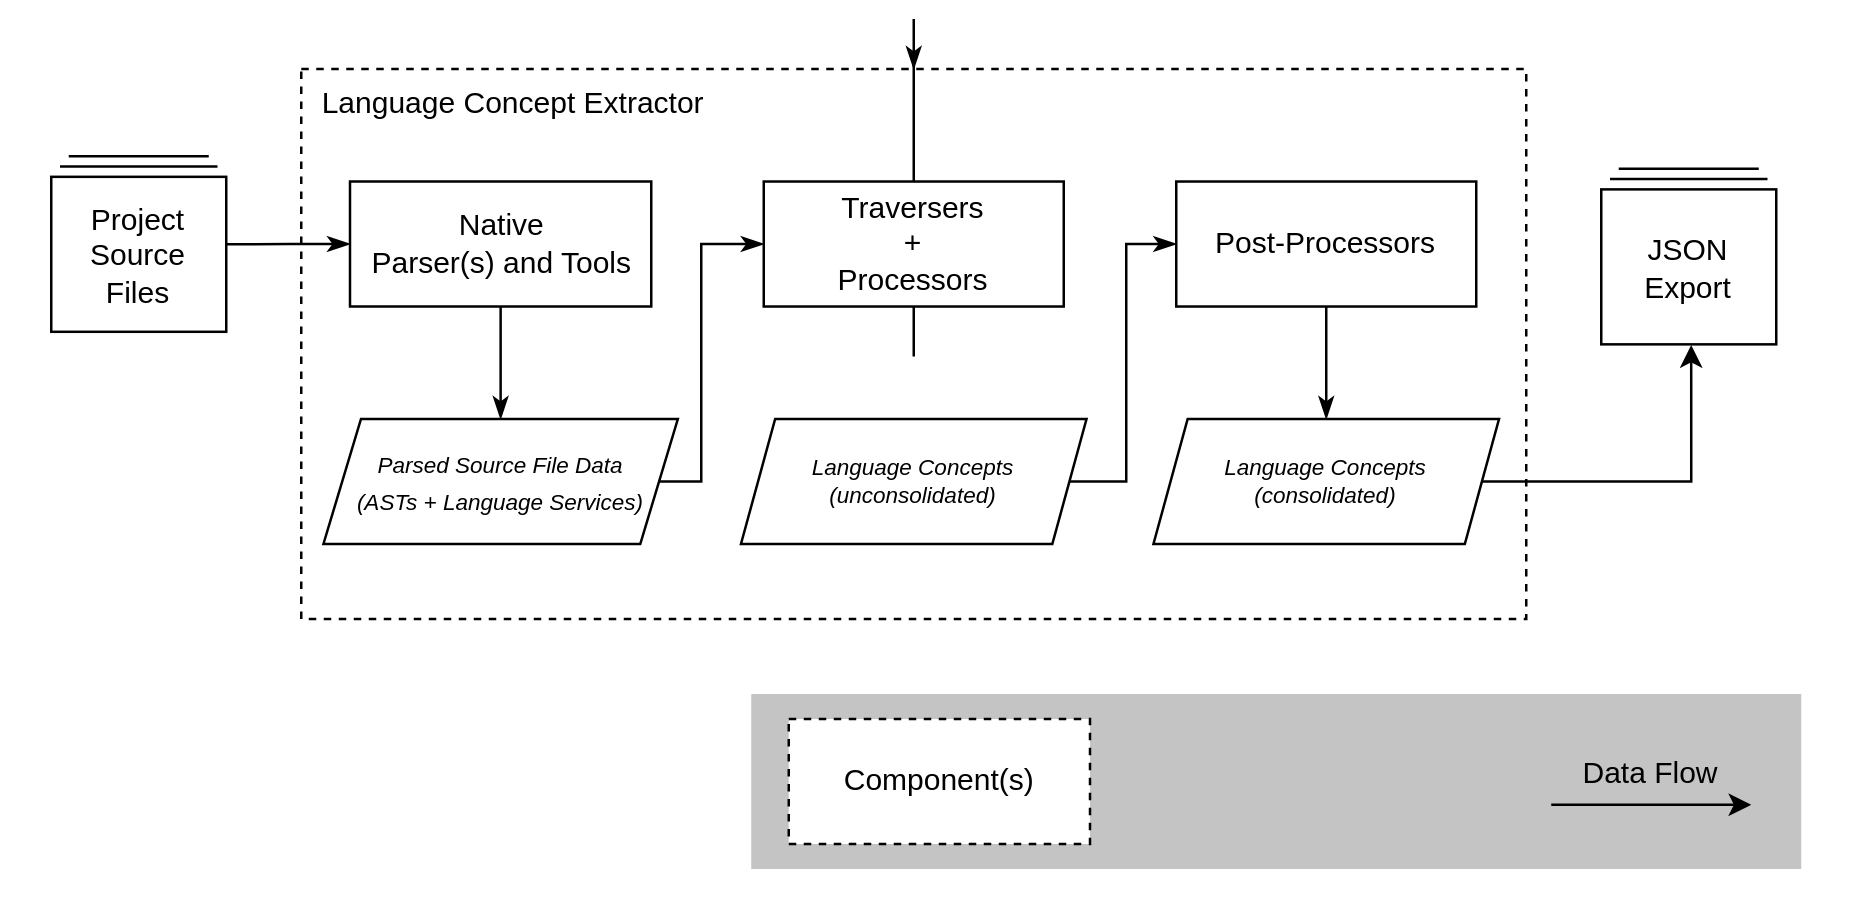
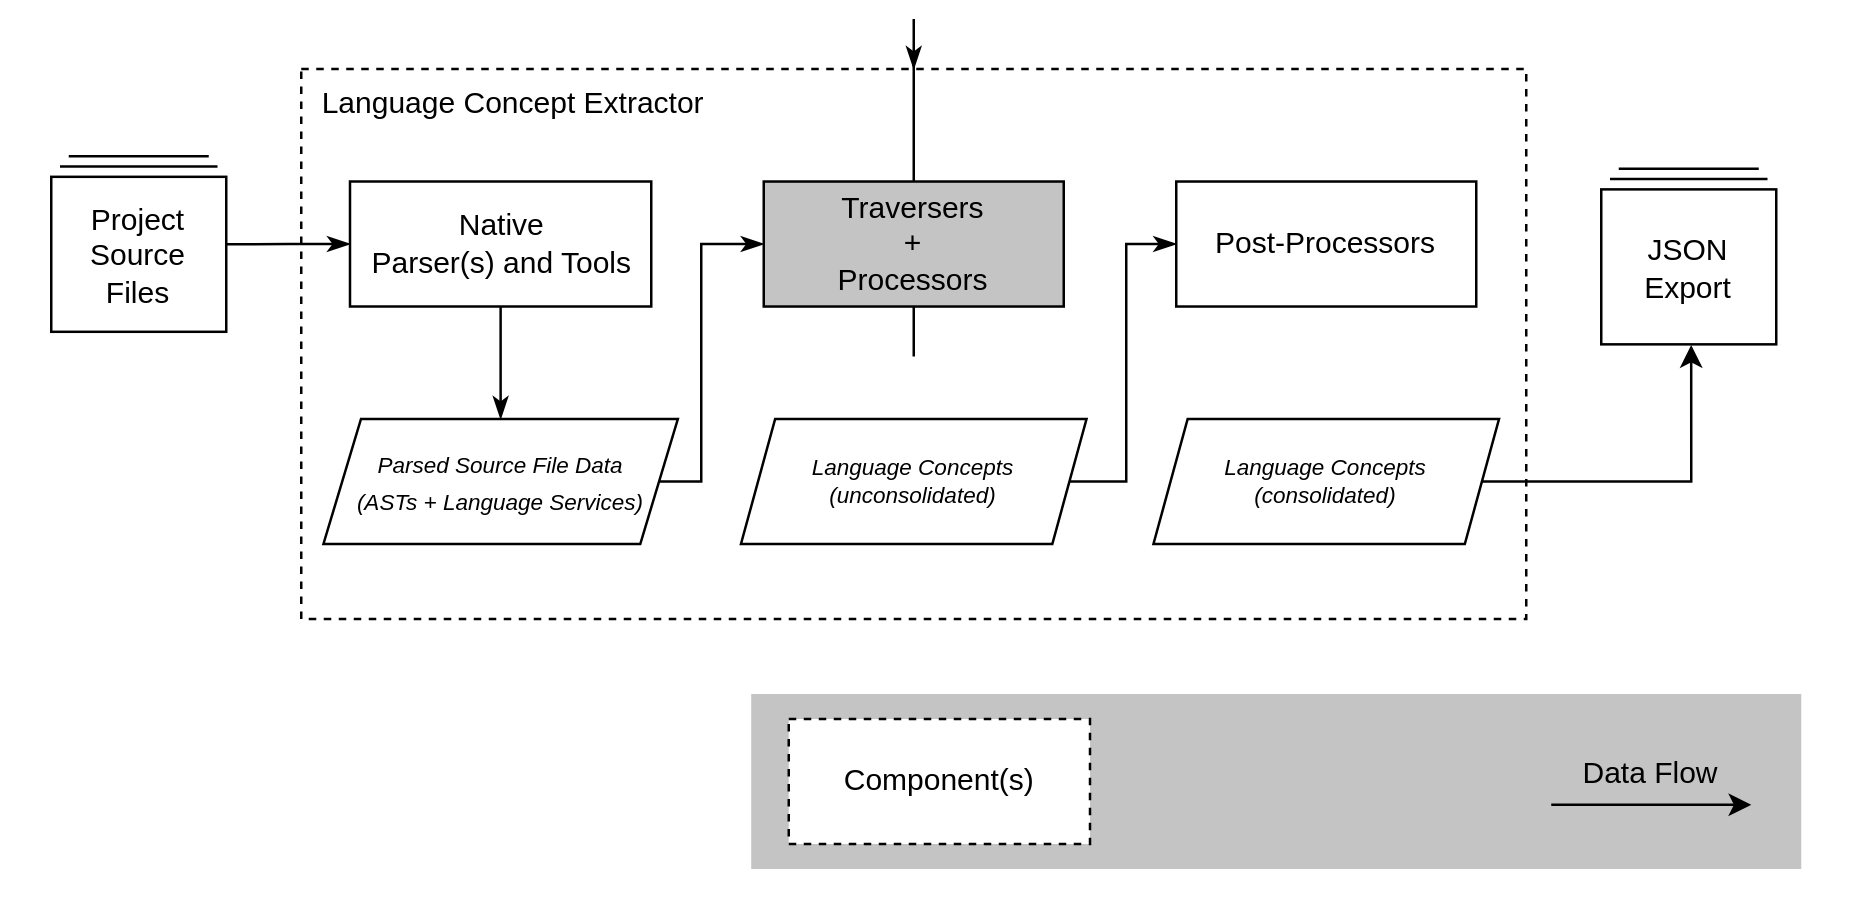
(914, 244) -> (914, 244)
(1326, 355) -> none
